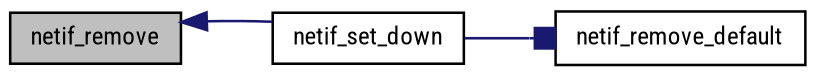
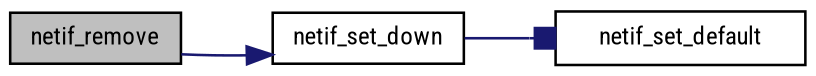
(240, 21) -> (214, 55)
(680, 38) -> (680, 38)
